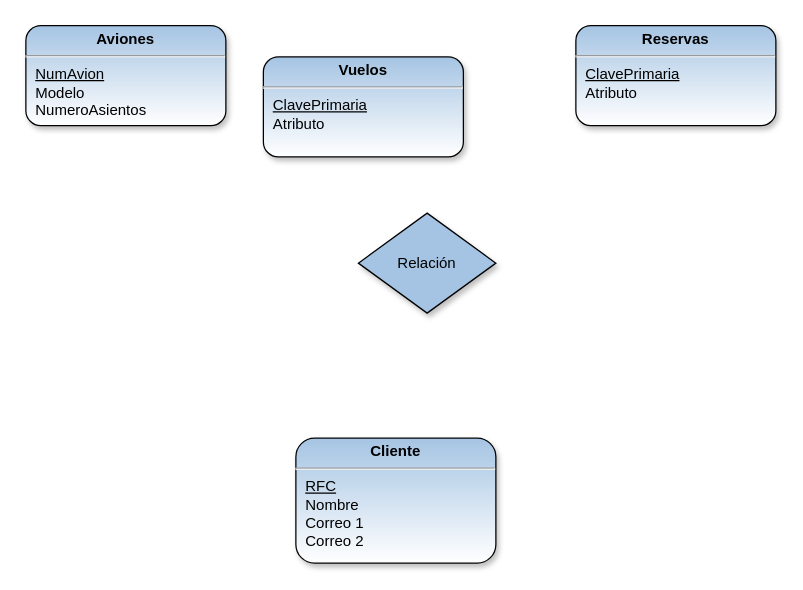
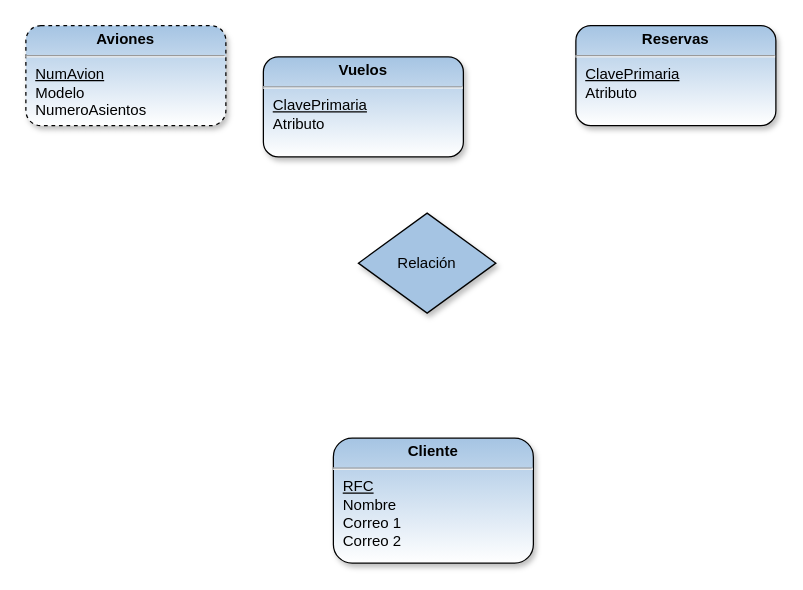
(126, 76) -> (126, 76)
(396, 501) -> (433, 501)
